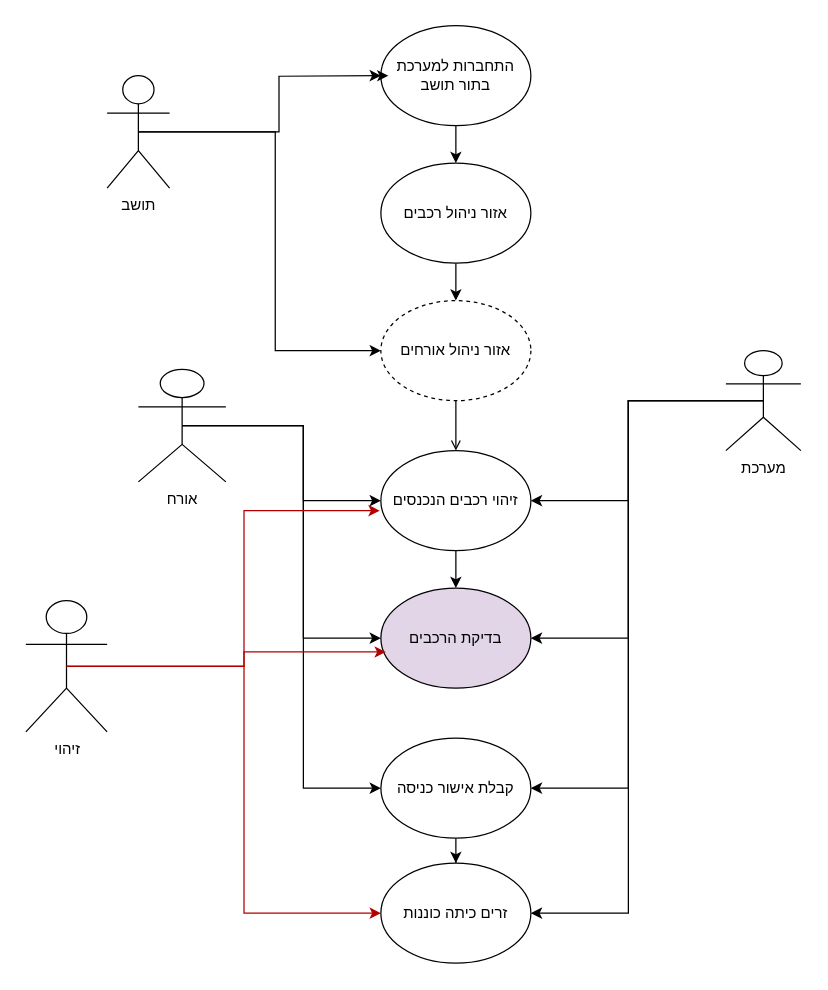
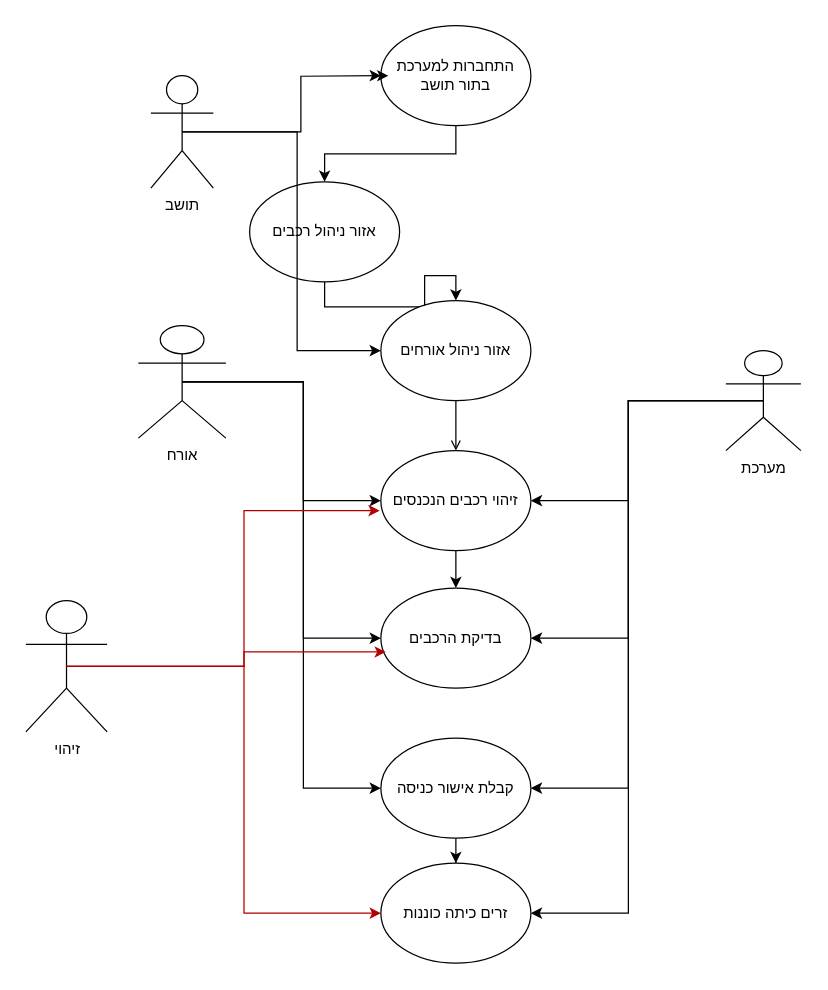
(138, 132) -> (182, 132)
(456, 213) -> (324, 232)
(456, 351) -> (456, 351)
(182, 426) -> (182, 382)
(456, 638) -> (456, 638)
